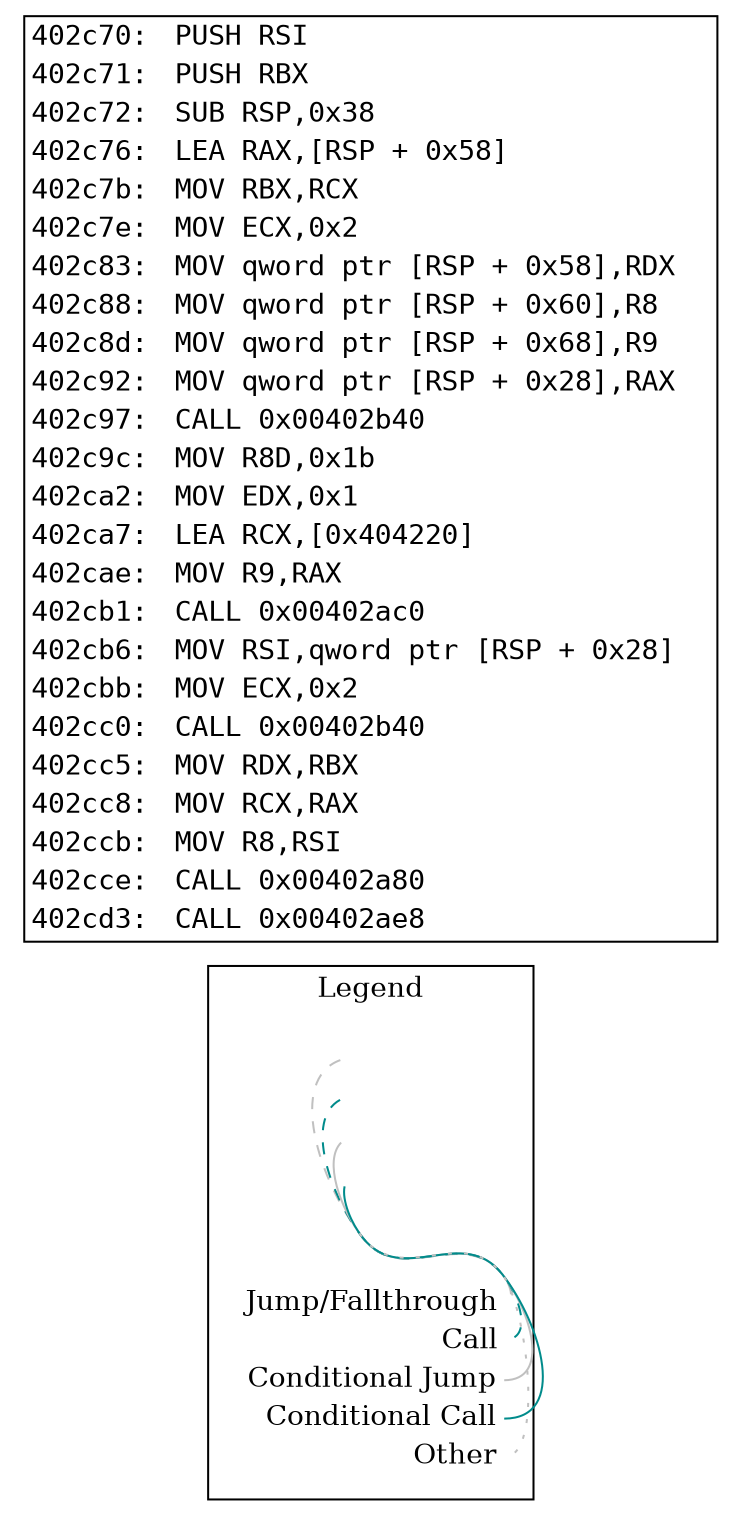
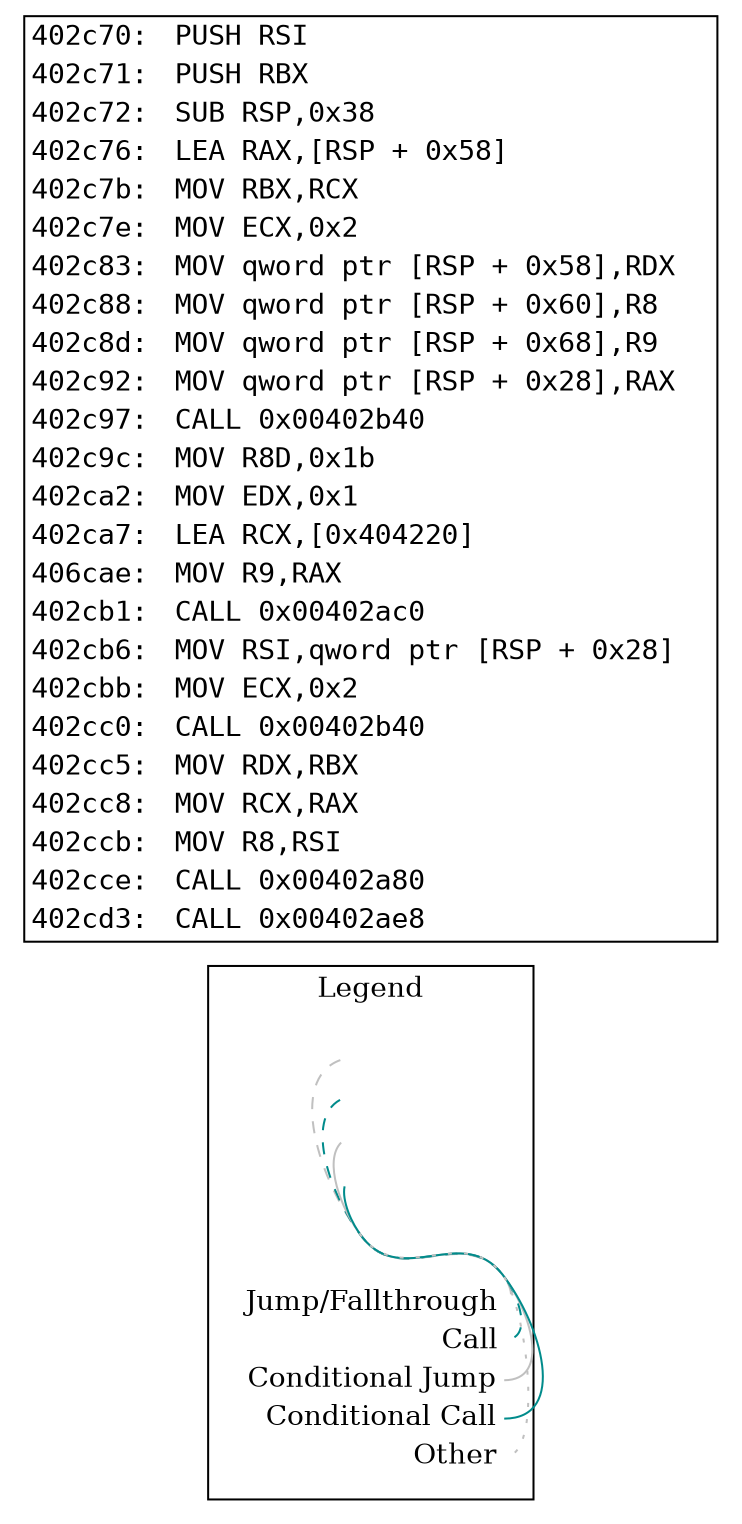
(99, 574) -> (99, 574)
